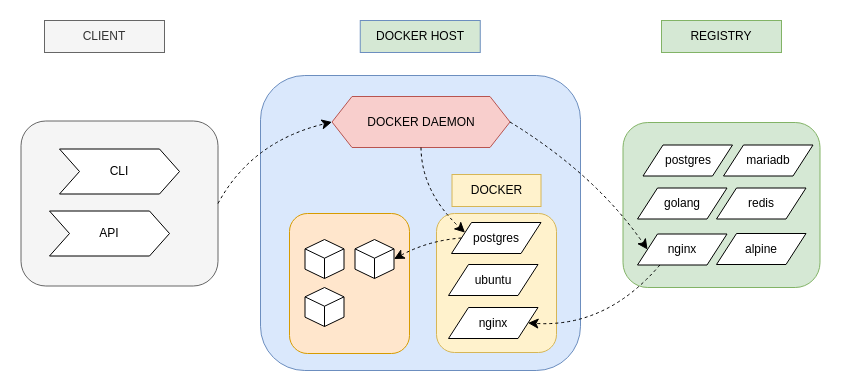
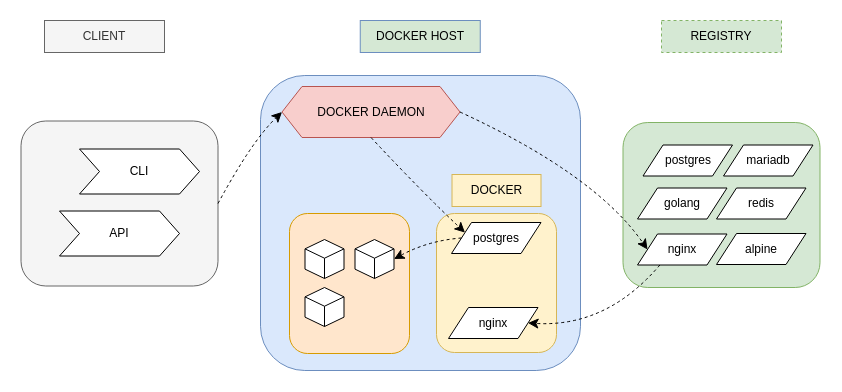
(722, 37) -> (722, 37)
(421, 122) -> (371, 112)
(120, 172) -> (140, 172)
(110, 234) -> (120, 234)
(493, 280) -> none
